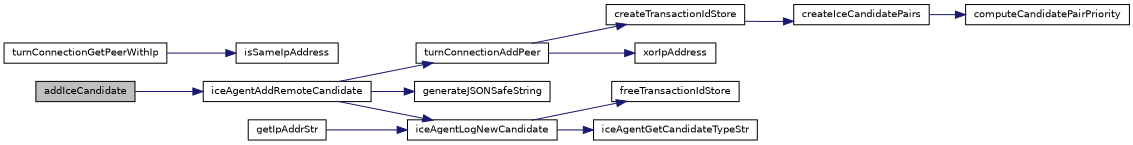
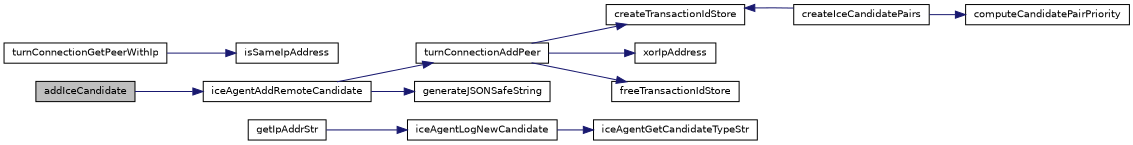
(764, 21) -> (774, 8)
(380, 110) -> none
(574, 112) -> (574, 71)
